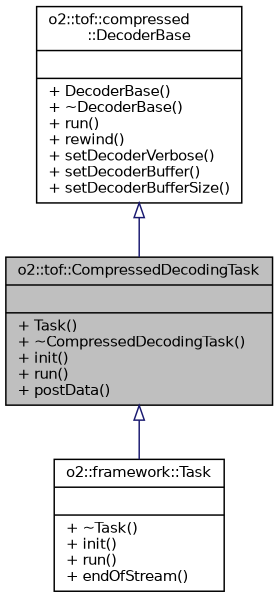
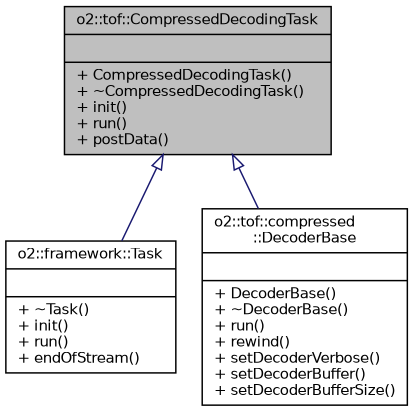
(139, 238) -> (249, 188)
(48, 326) -> (185, 75)
